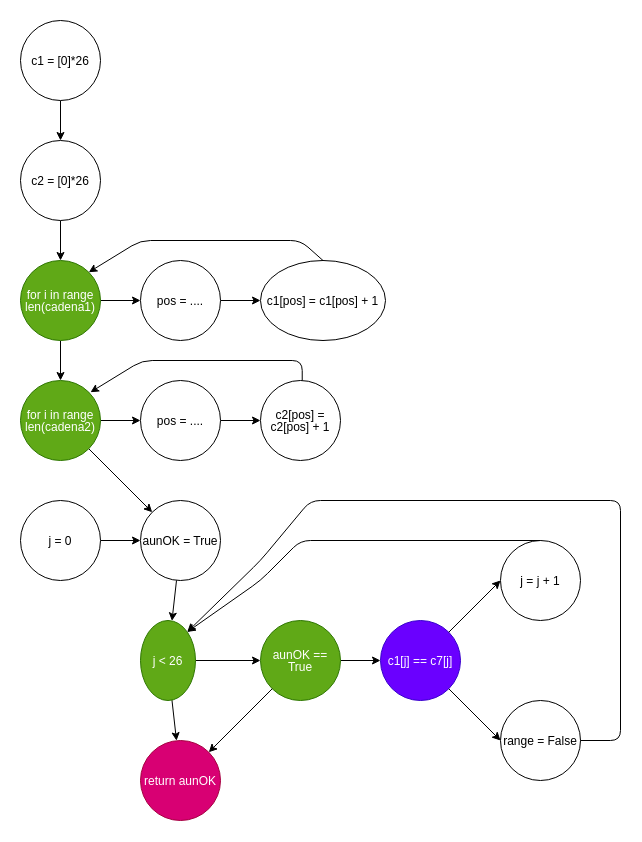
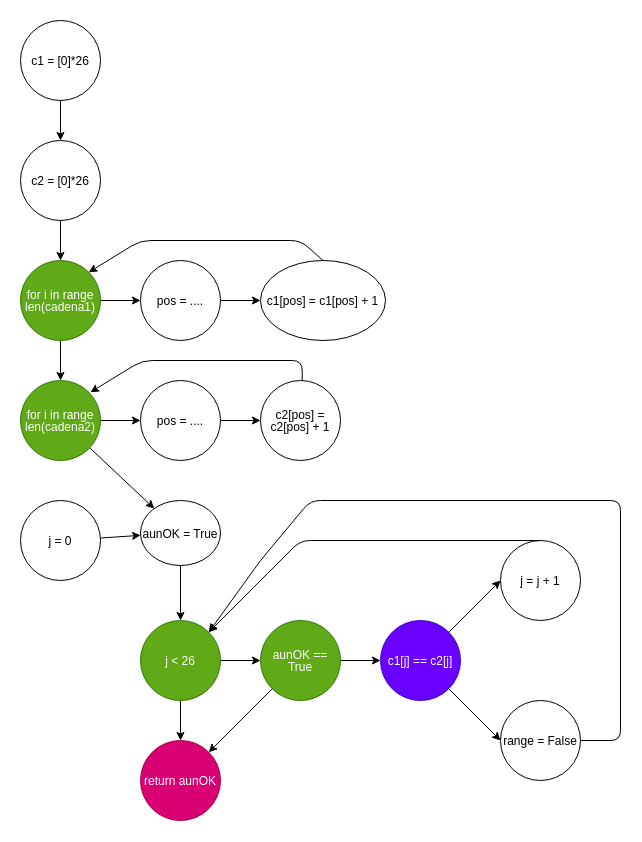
(181, 541) -> (181, 533)
(168, 661) -> (181, 661)
(421, 661) -> (421, 661)
